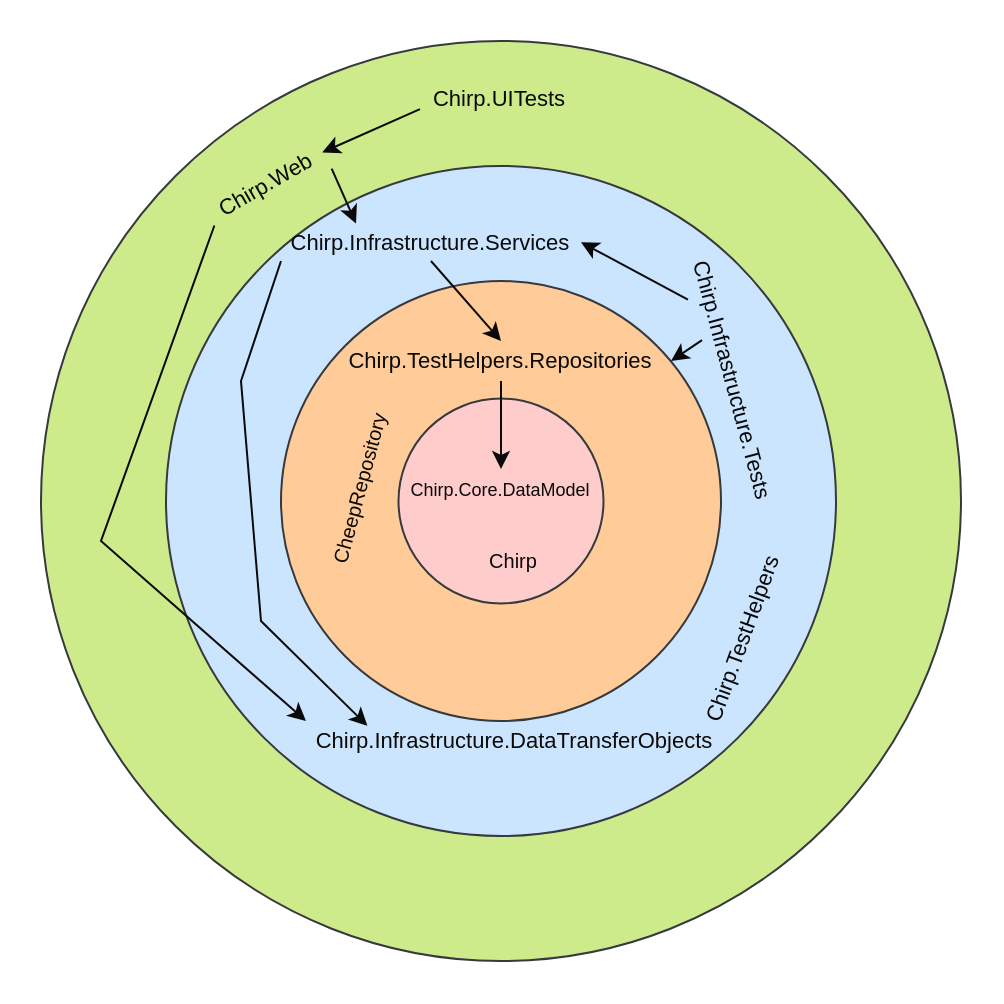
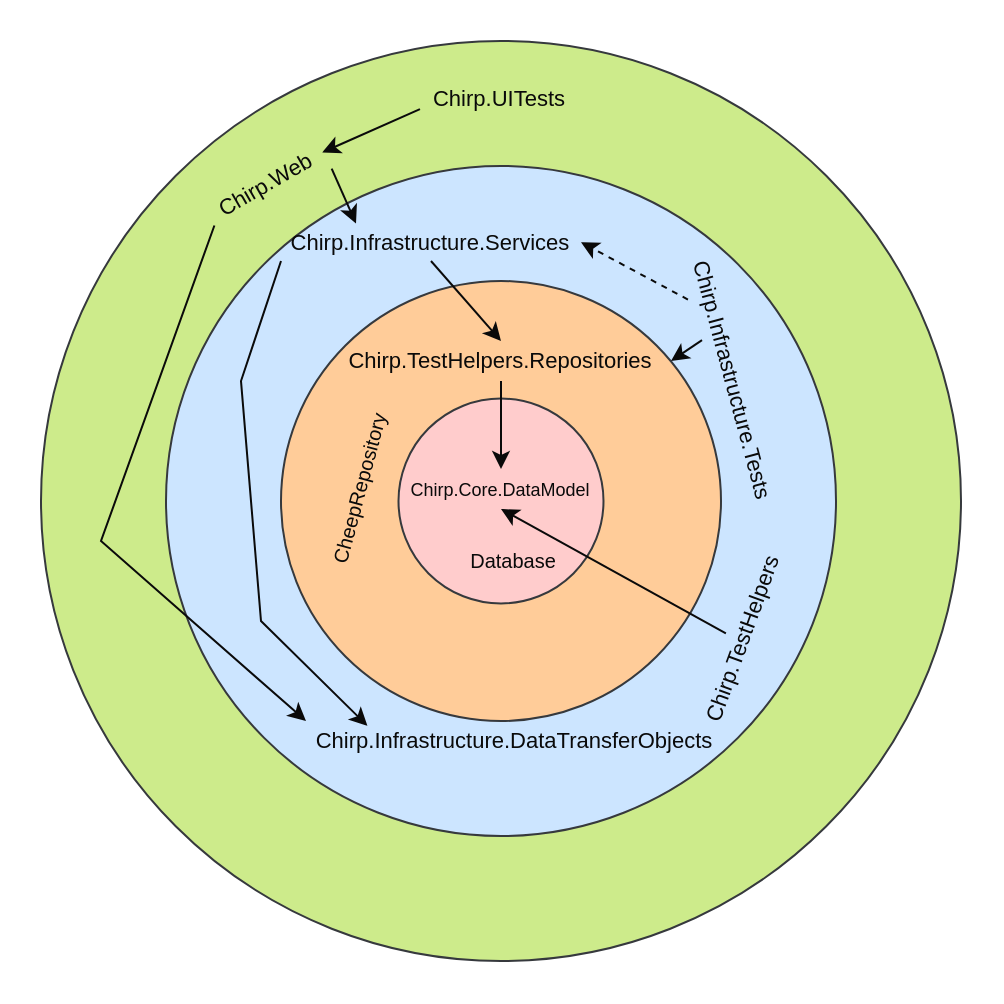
(638, 273) -> (638, 273)
(514, 561) -> (514, 561)
none -> (619, 574)
